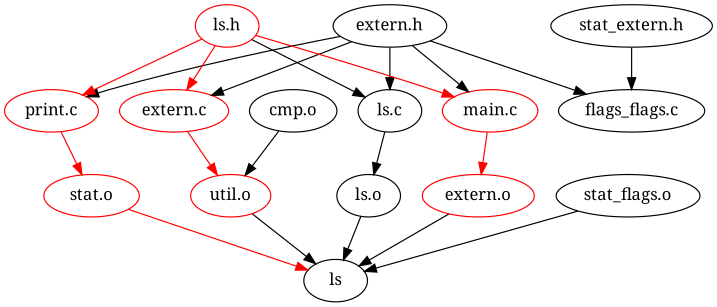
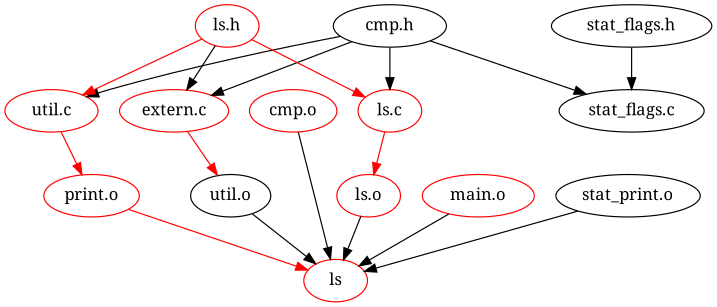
(390, 26) -> (390, 26)
(632, 26) -> (632, 26)
(208, 57) -> (208, 57)
(308, 68) -> (308, 68)
(51, 111) -> (51, 111)
(293, 111) -> (293, 111)
(390, 111) -> (390, 111)
(490, 111) -> none
(632, 111) -> (632, 111)
(381, 148) -> (381, 148)
(266, 149) -> (313, 190)
(92, 196) -> (92, 196)
(231, 196) -> (231, 196)
(369, 196) -> (369, 196)
(478, 196) -> (478, 196)
(628, 196) -> (628, 196)
(336, 281) -> (336, 281)
